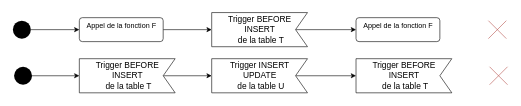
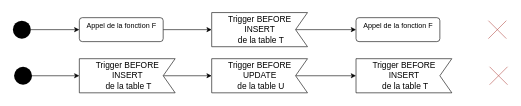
(260, 76) -> (260, 76)
